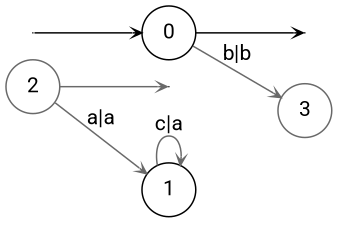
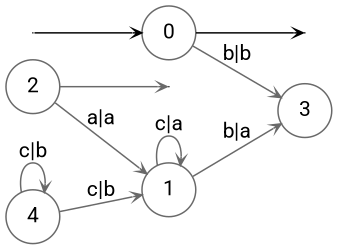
(169, 33) -> (169, 33)
none -> (233, 152)
(169, 190) -> (169, 190)
none -> (33, 217)
